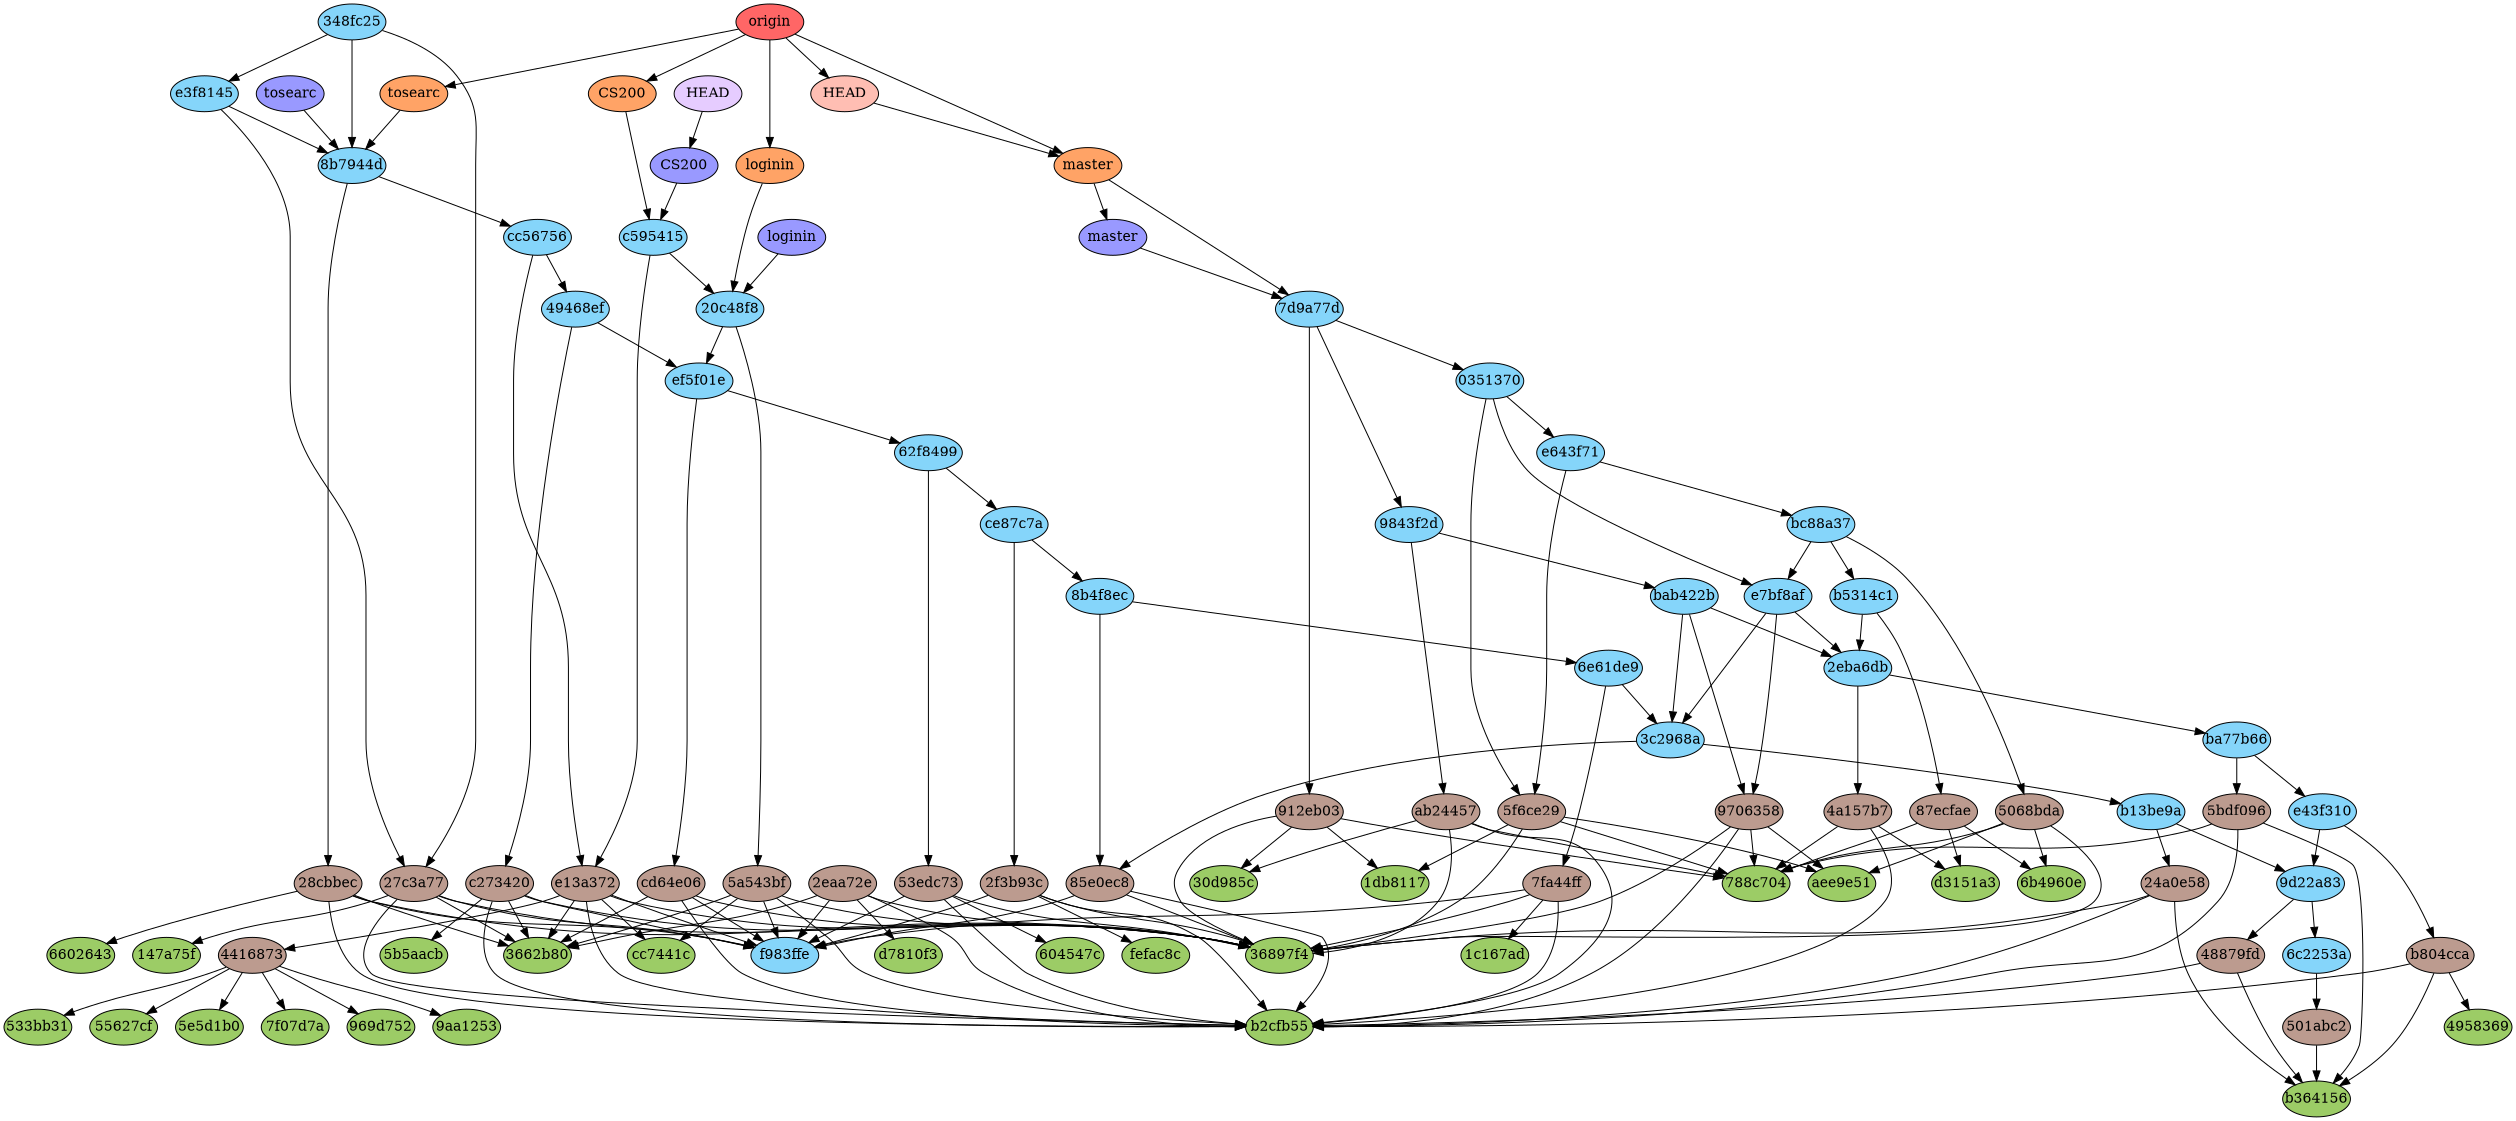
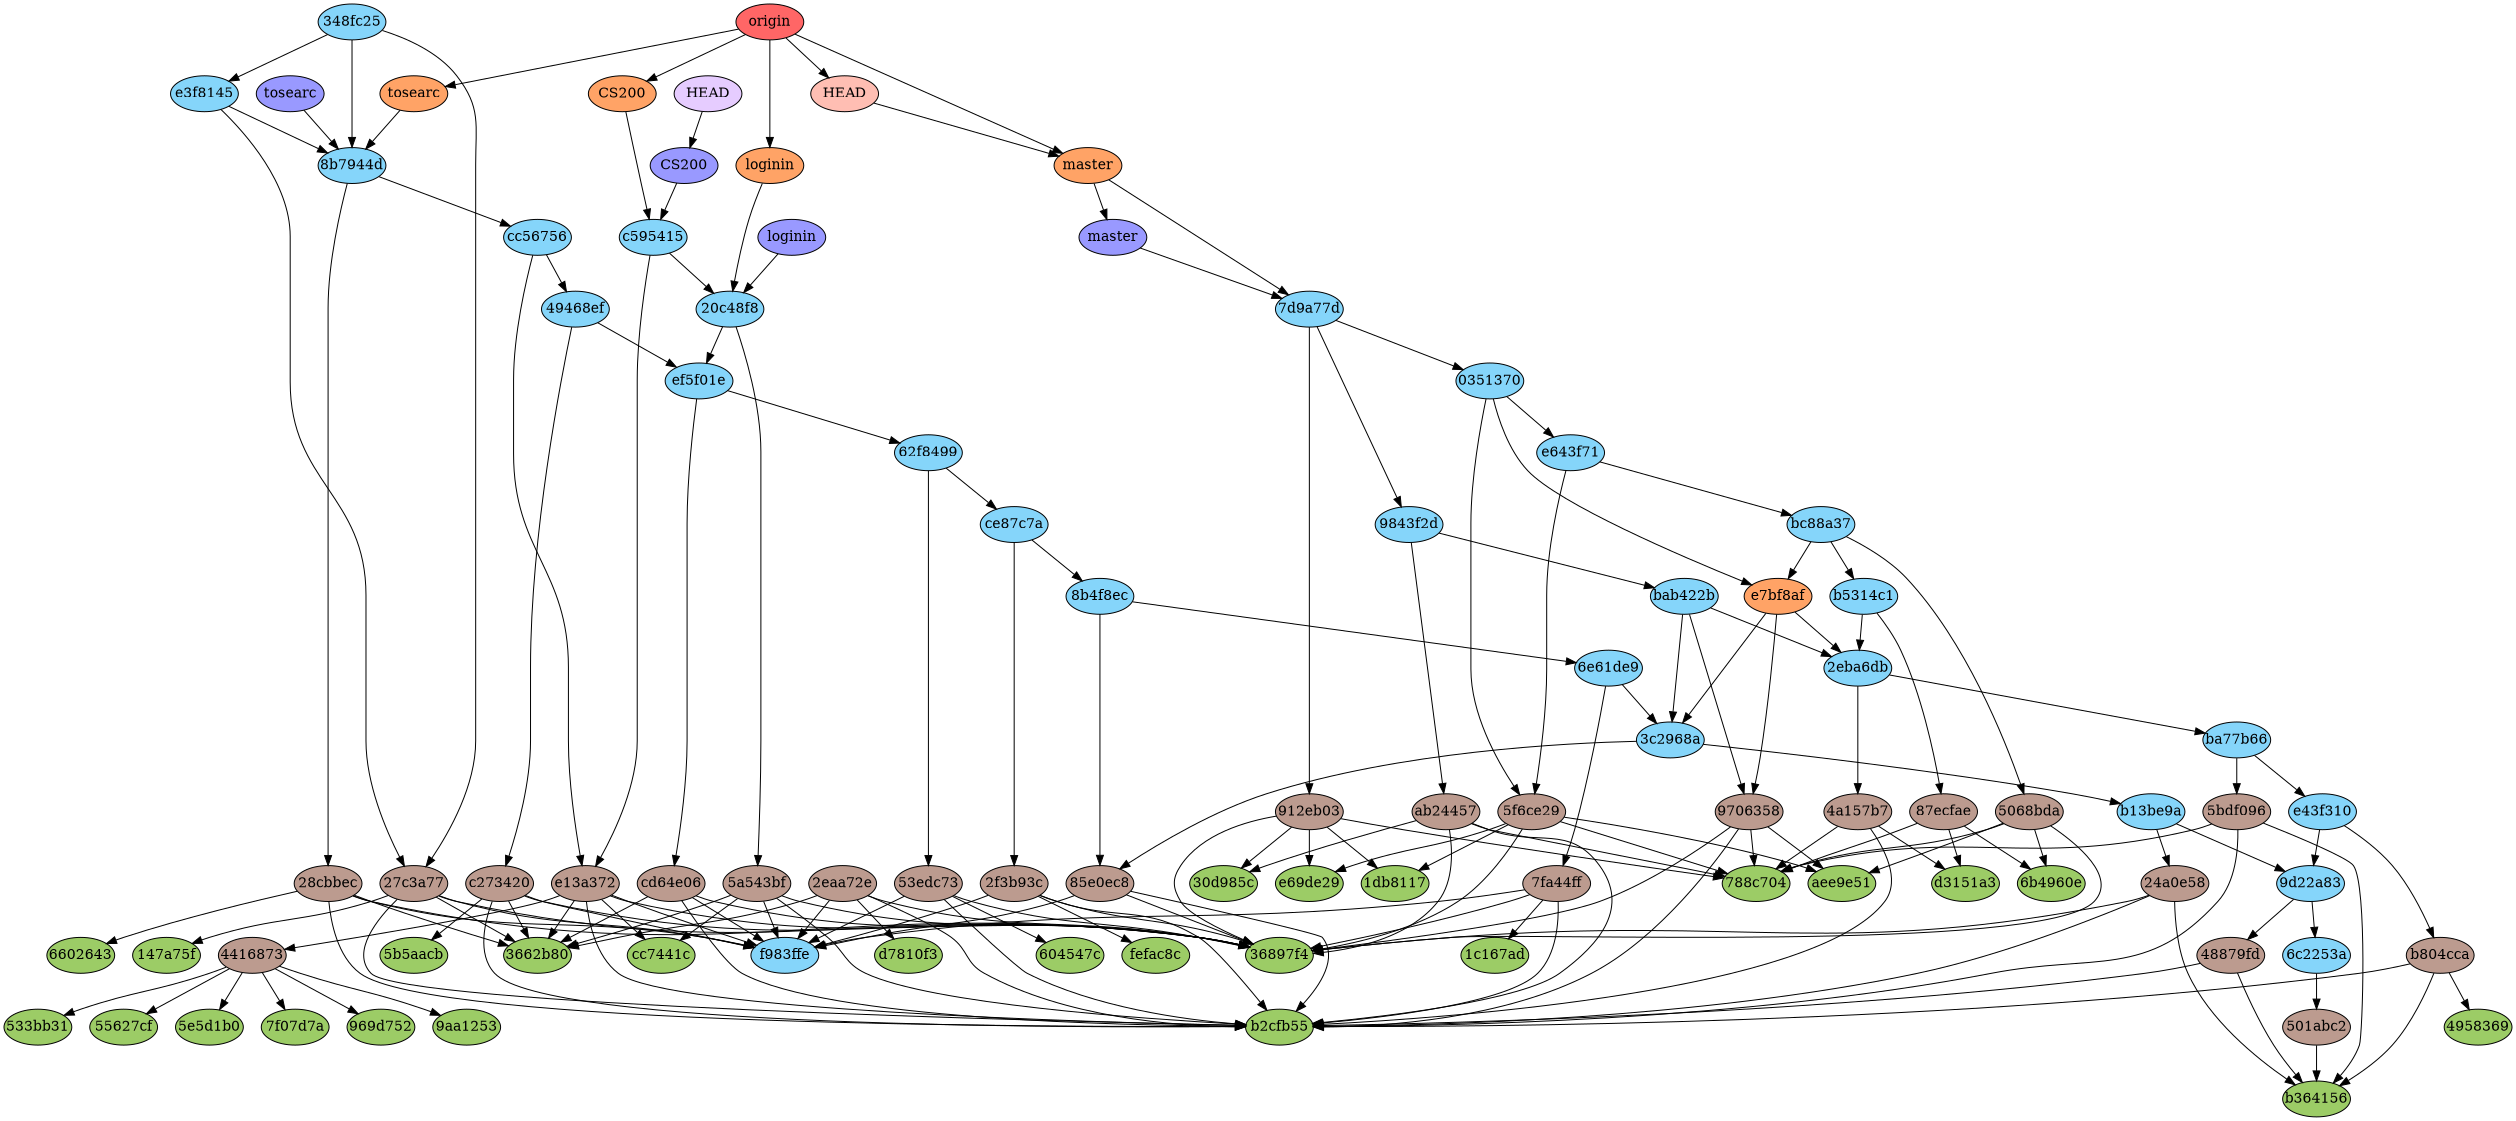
(1778, 596) -> (1778, 596)
none -> (1309, 884)
